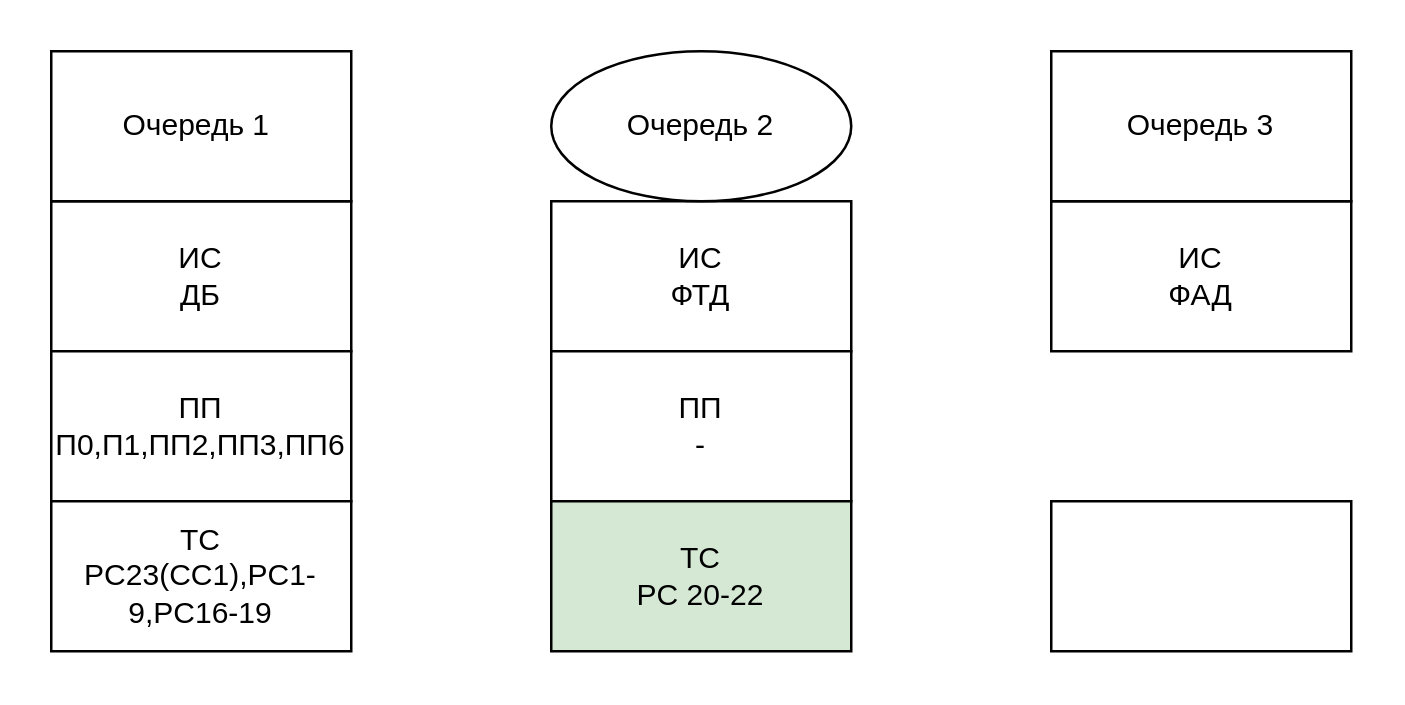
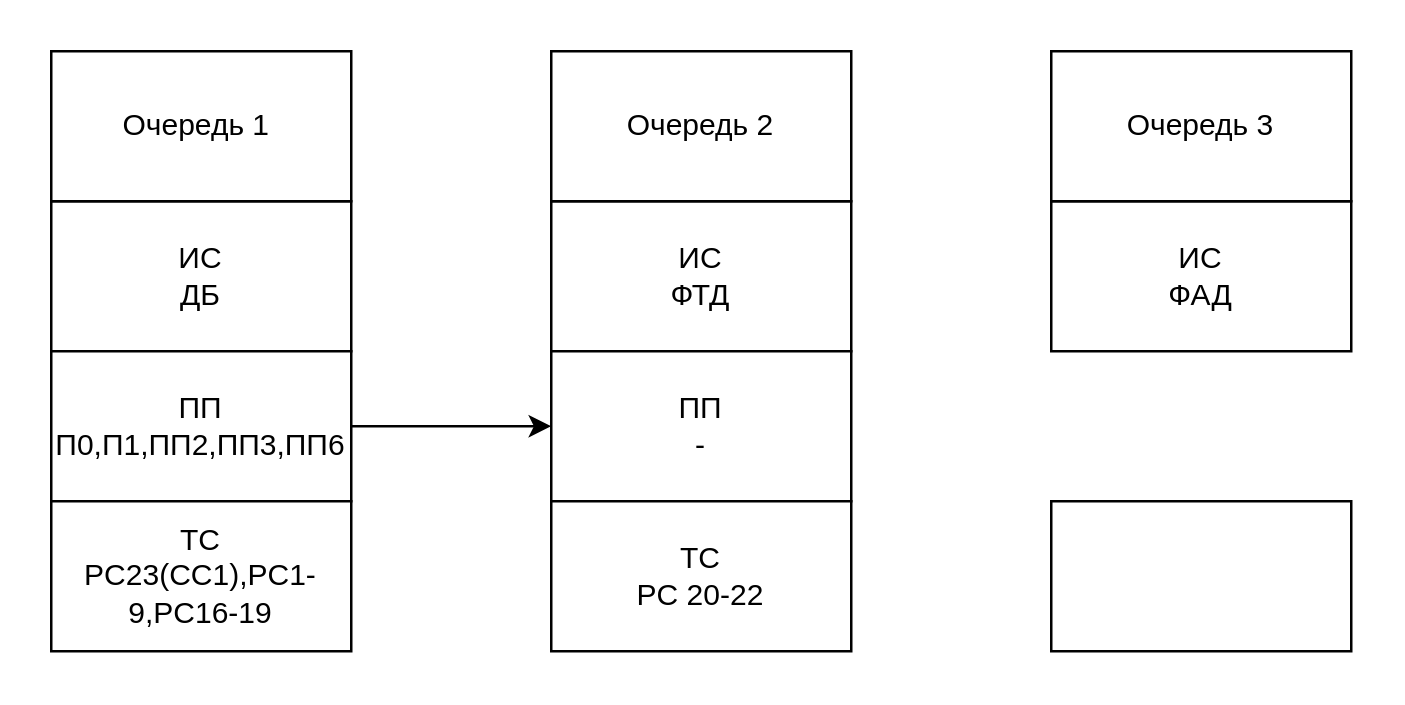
(701, 126) -> (701, 126)
none -> (443, 426)
(701, 576) -> (701, 576)
